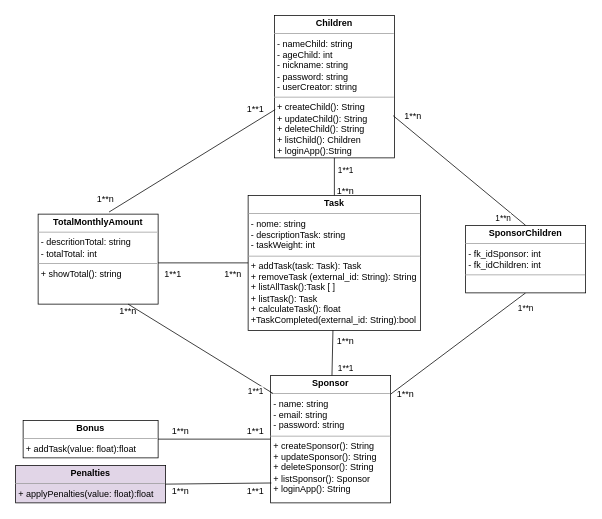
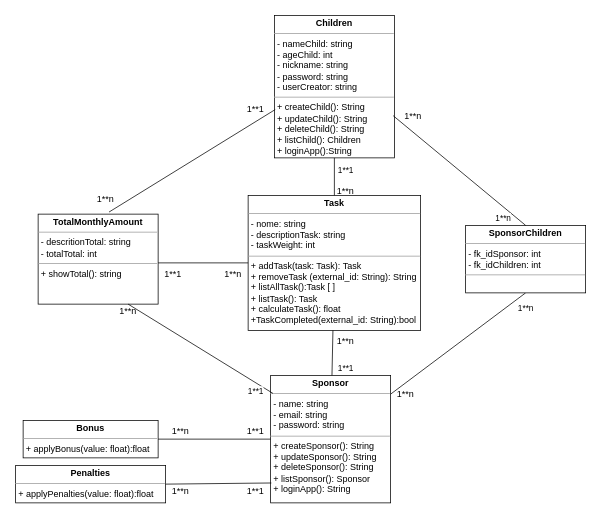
(88, 431) -> (91, 437)
(90, 484) -> (90, 484)
